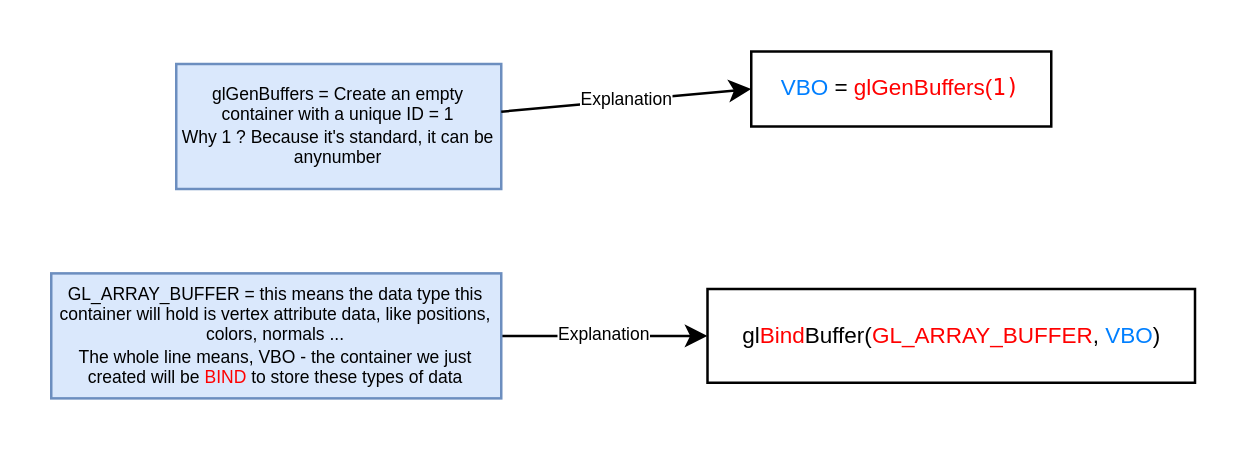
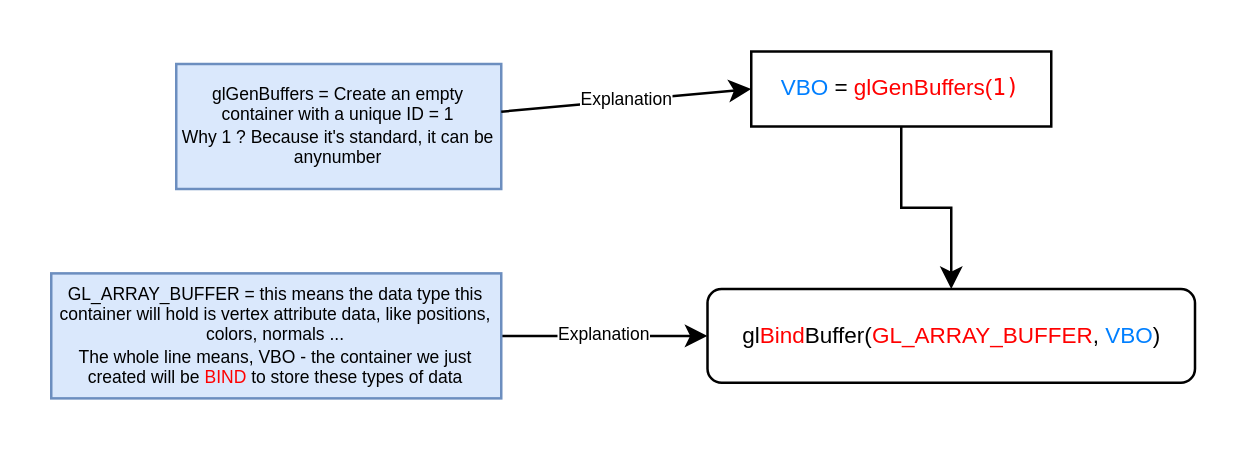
none -> (918, 208)
(951, 336) -> (951, 336)
